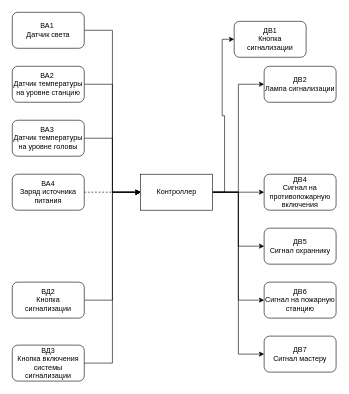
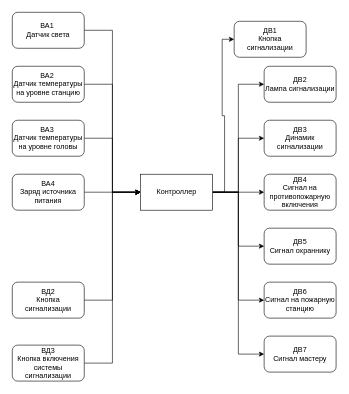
none -> (258, 138)
none -> (300, 138)
(96, 192) -> (96, 192)
